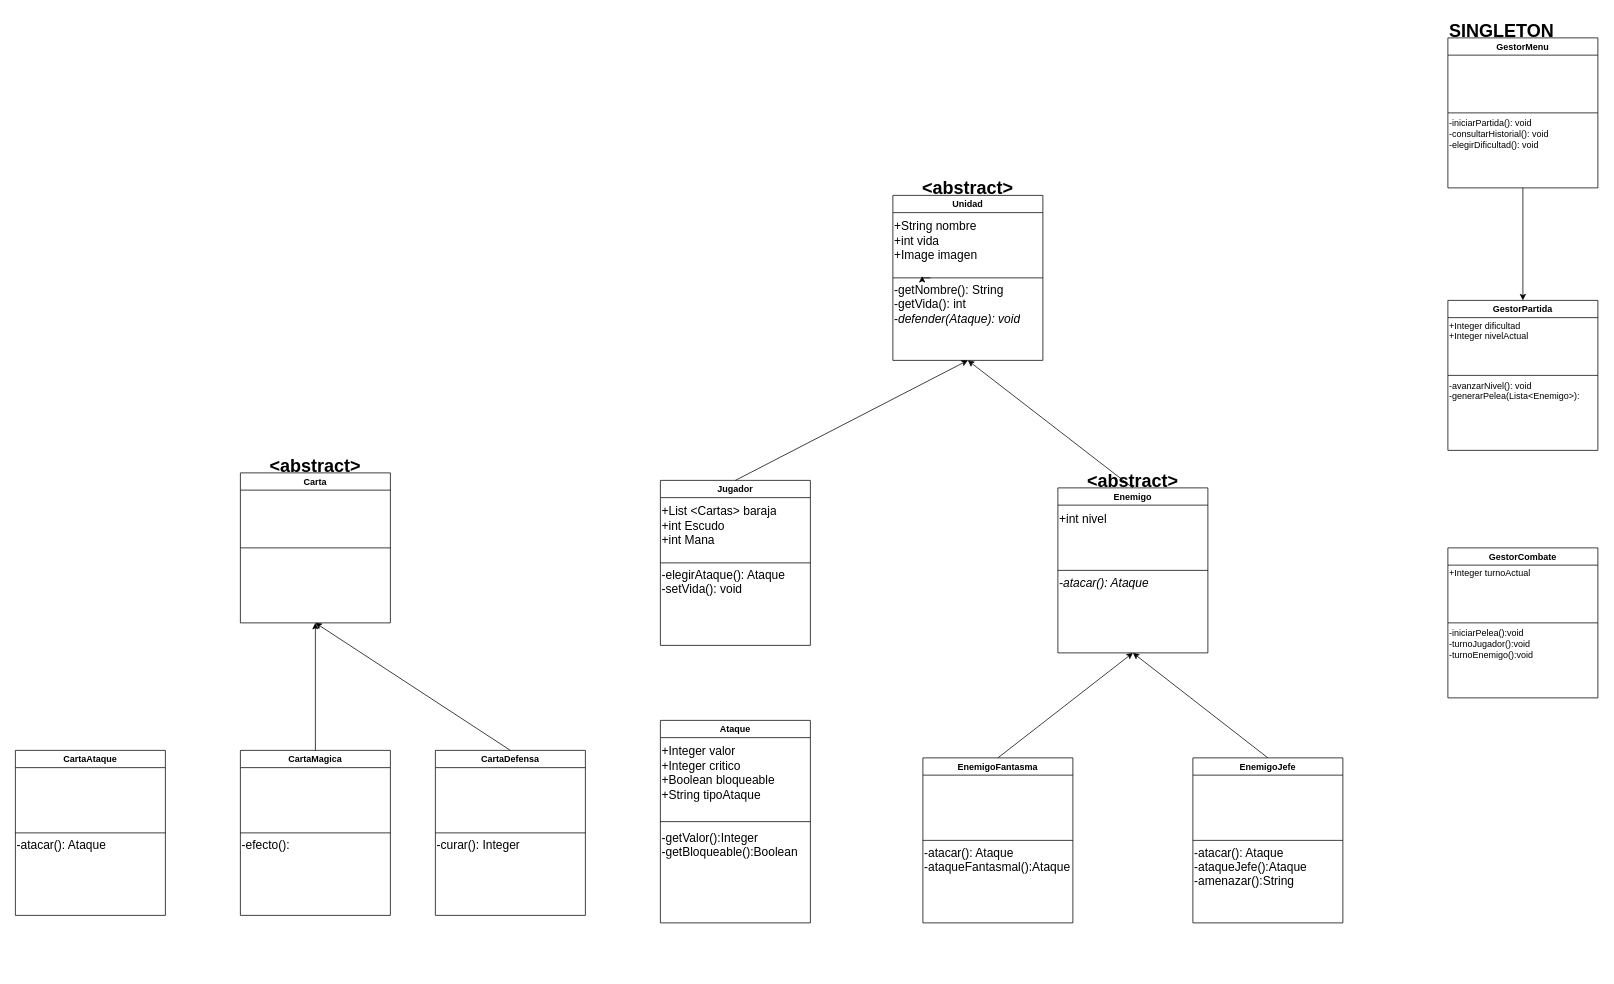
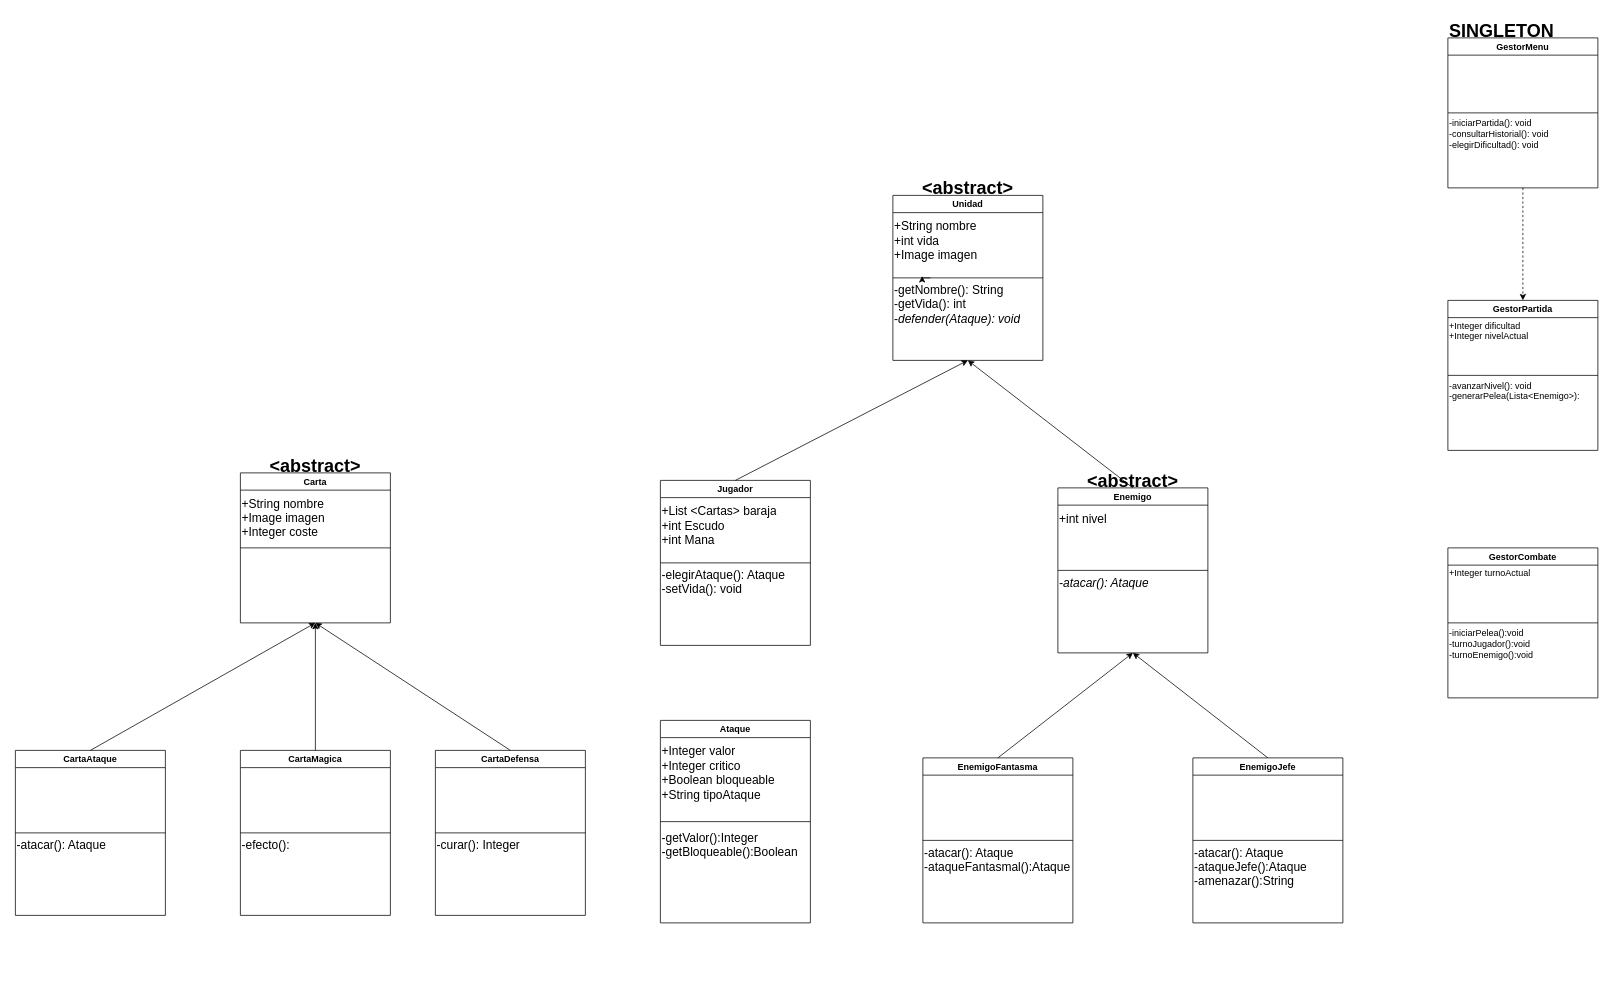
(1523, 242) -> (1523, 242)
none -> (315, 520)
none -> (200, 688)
